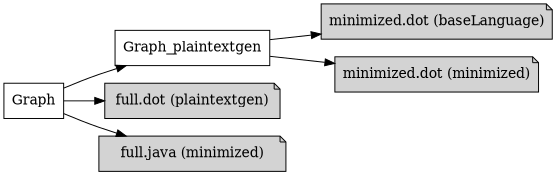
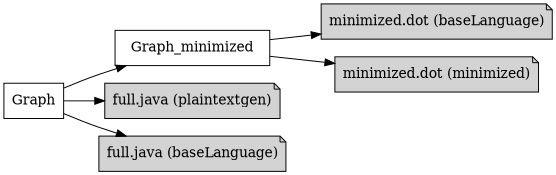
(192, 48) -> (192, 48)
(192, 101) -> (192, 101)
(192, 154) -> (192, 154)
